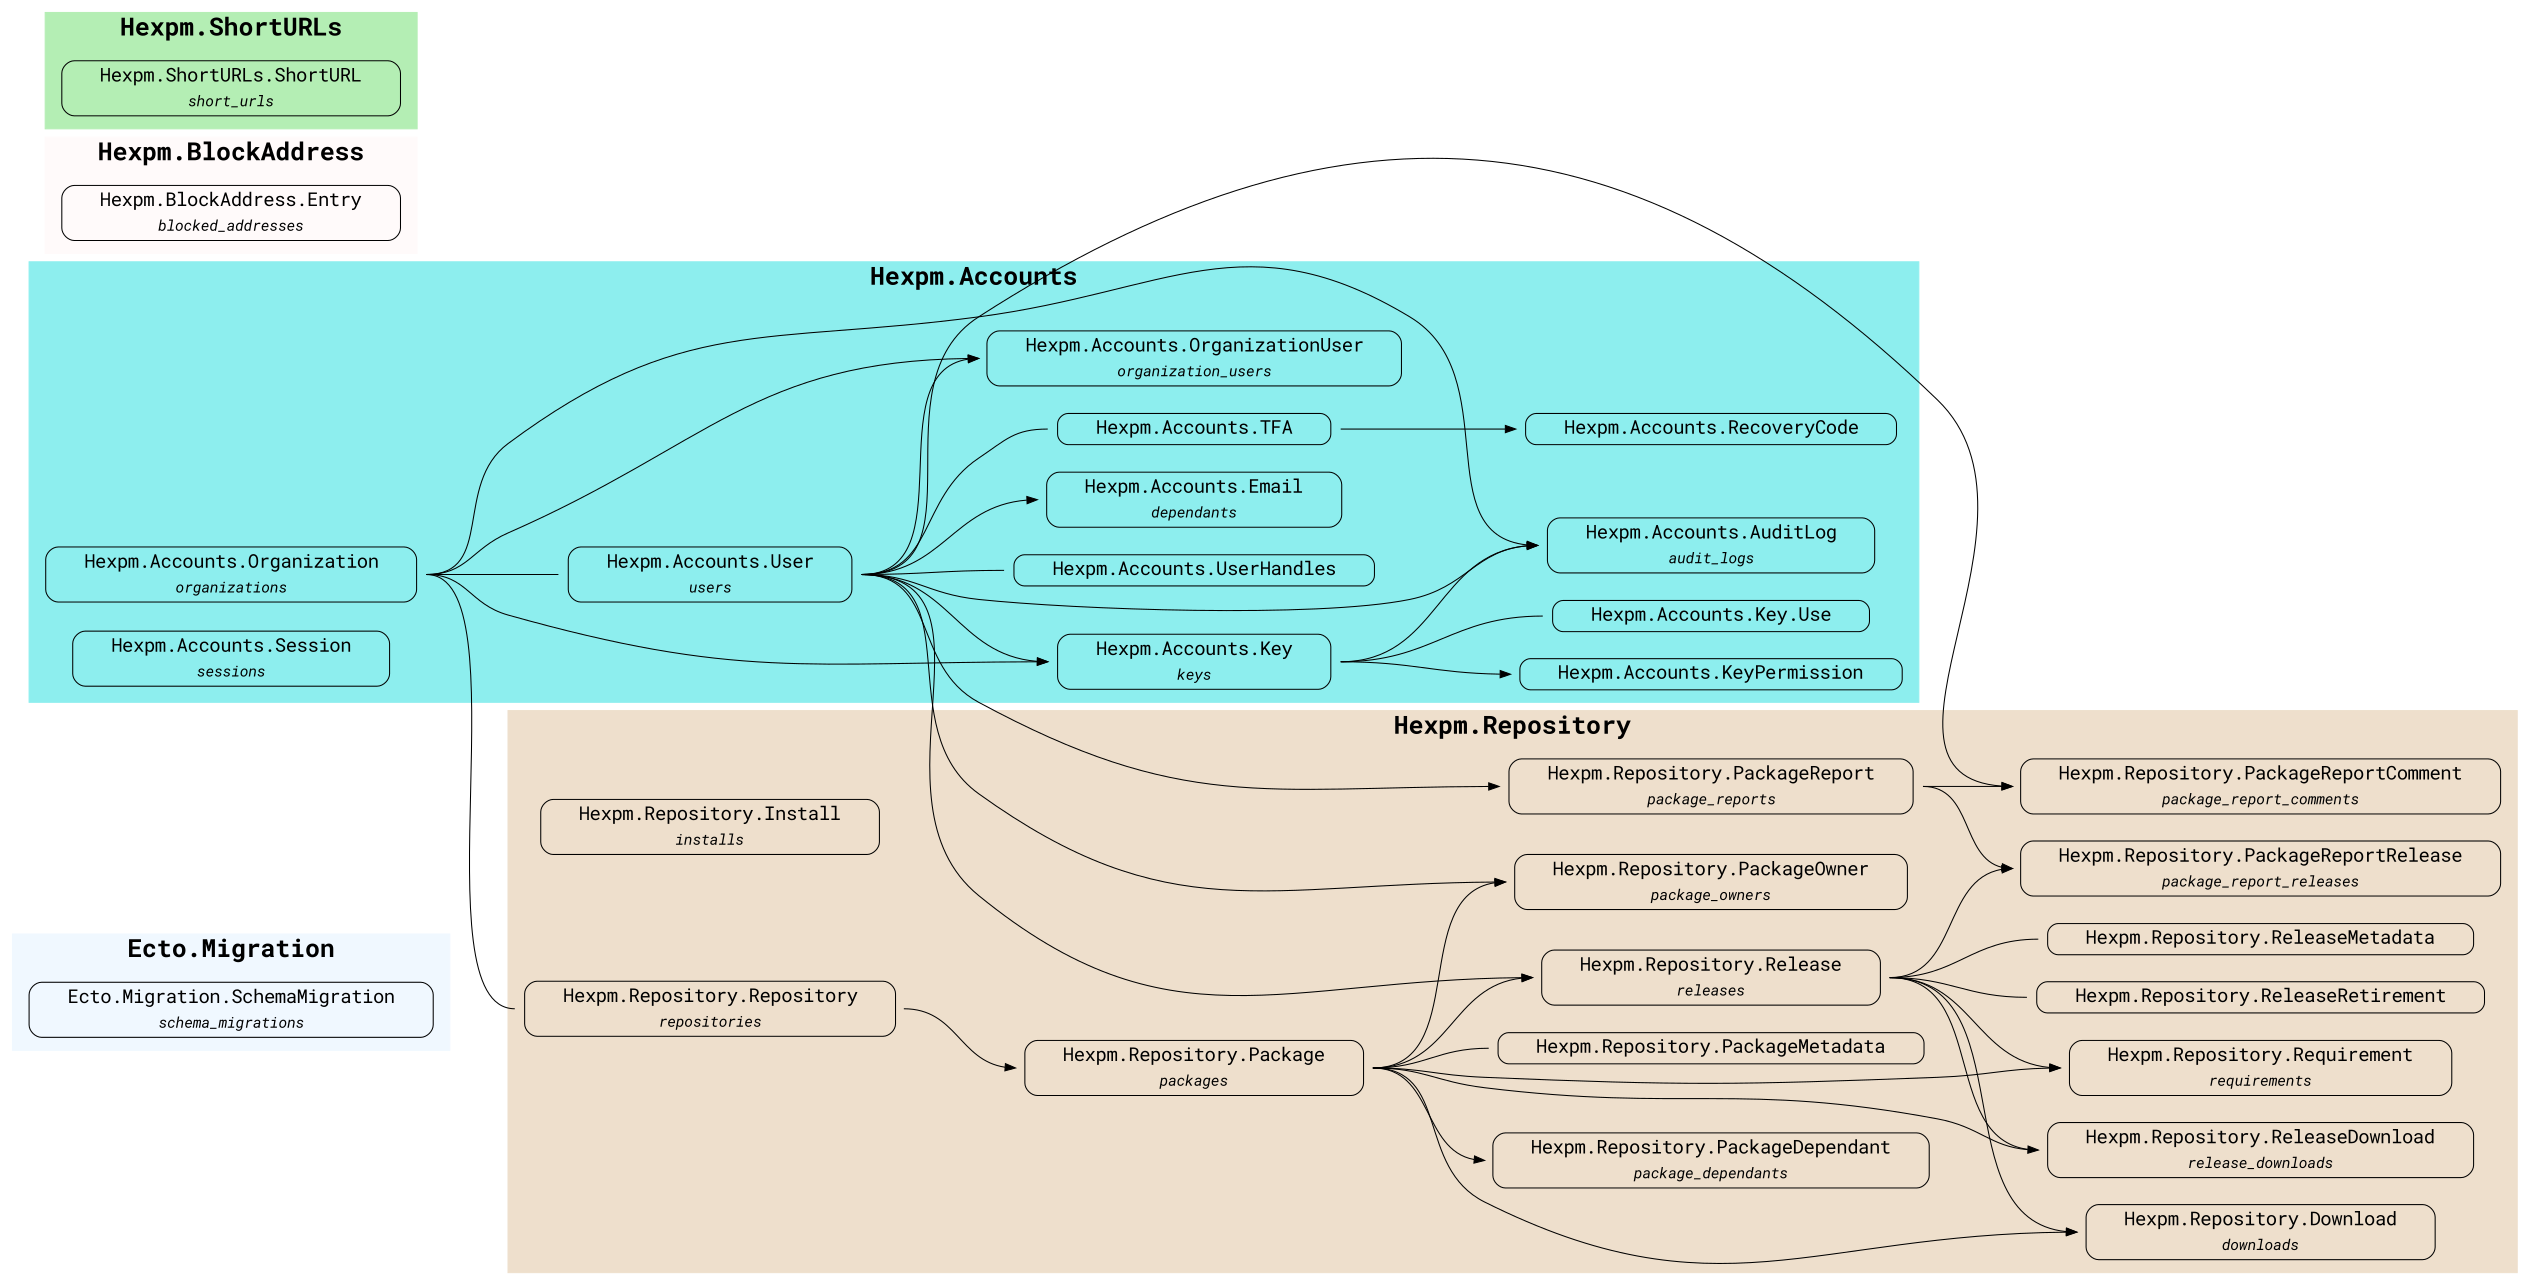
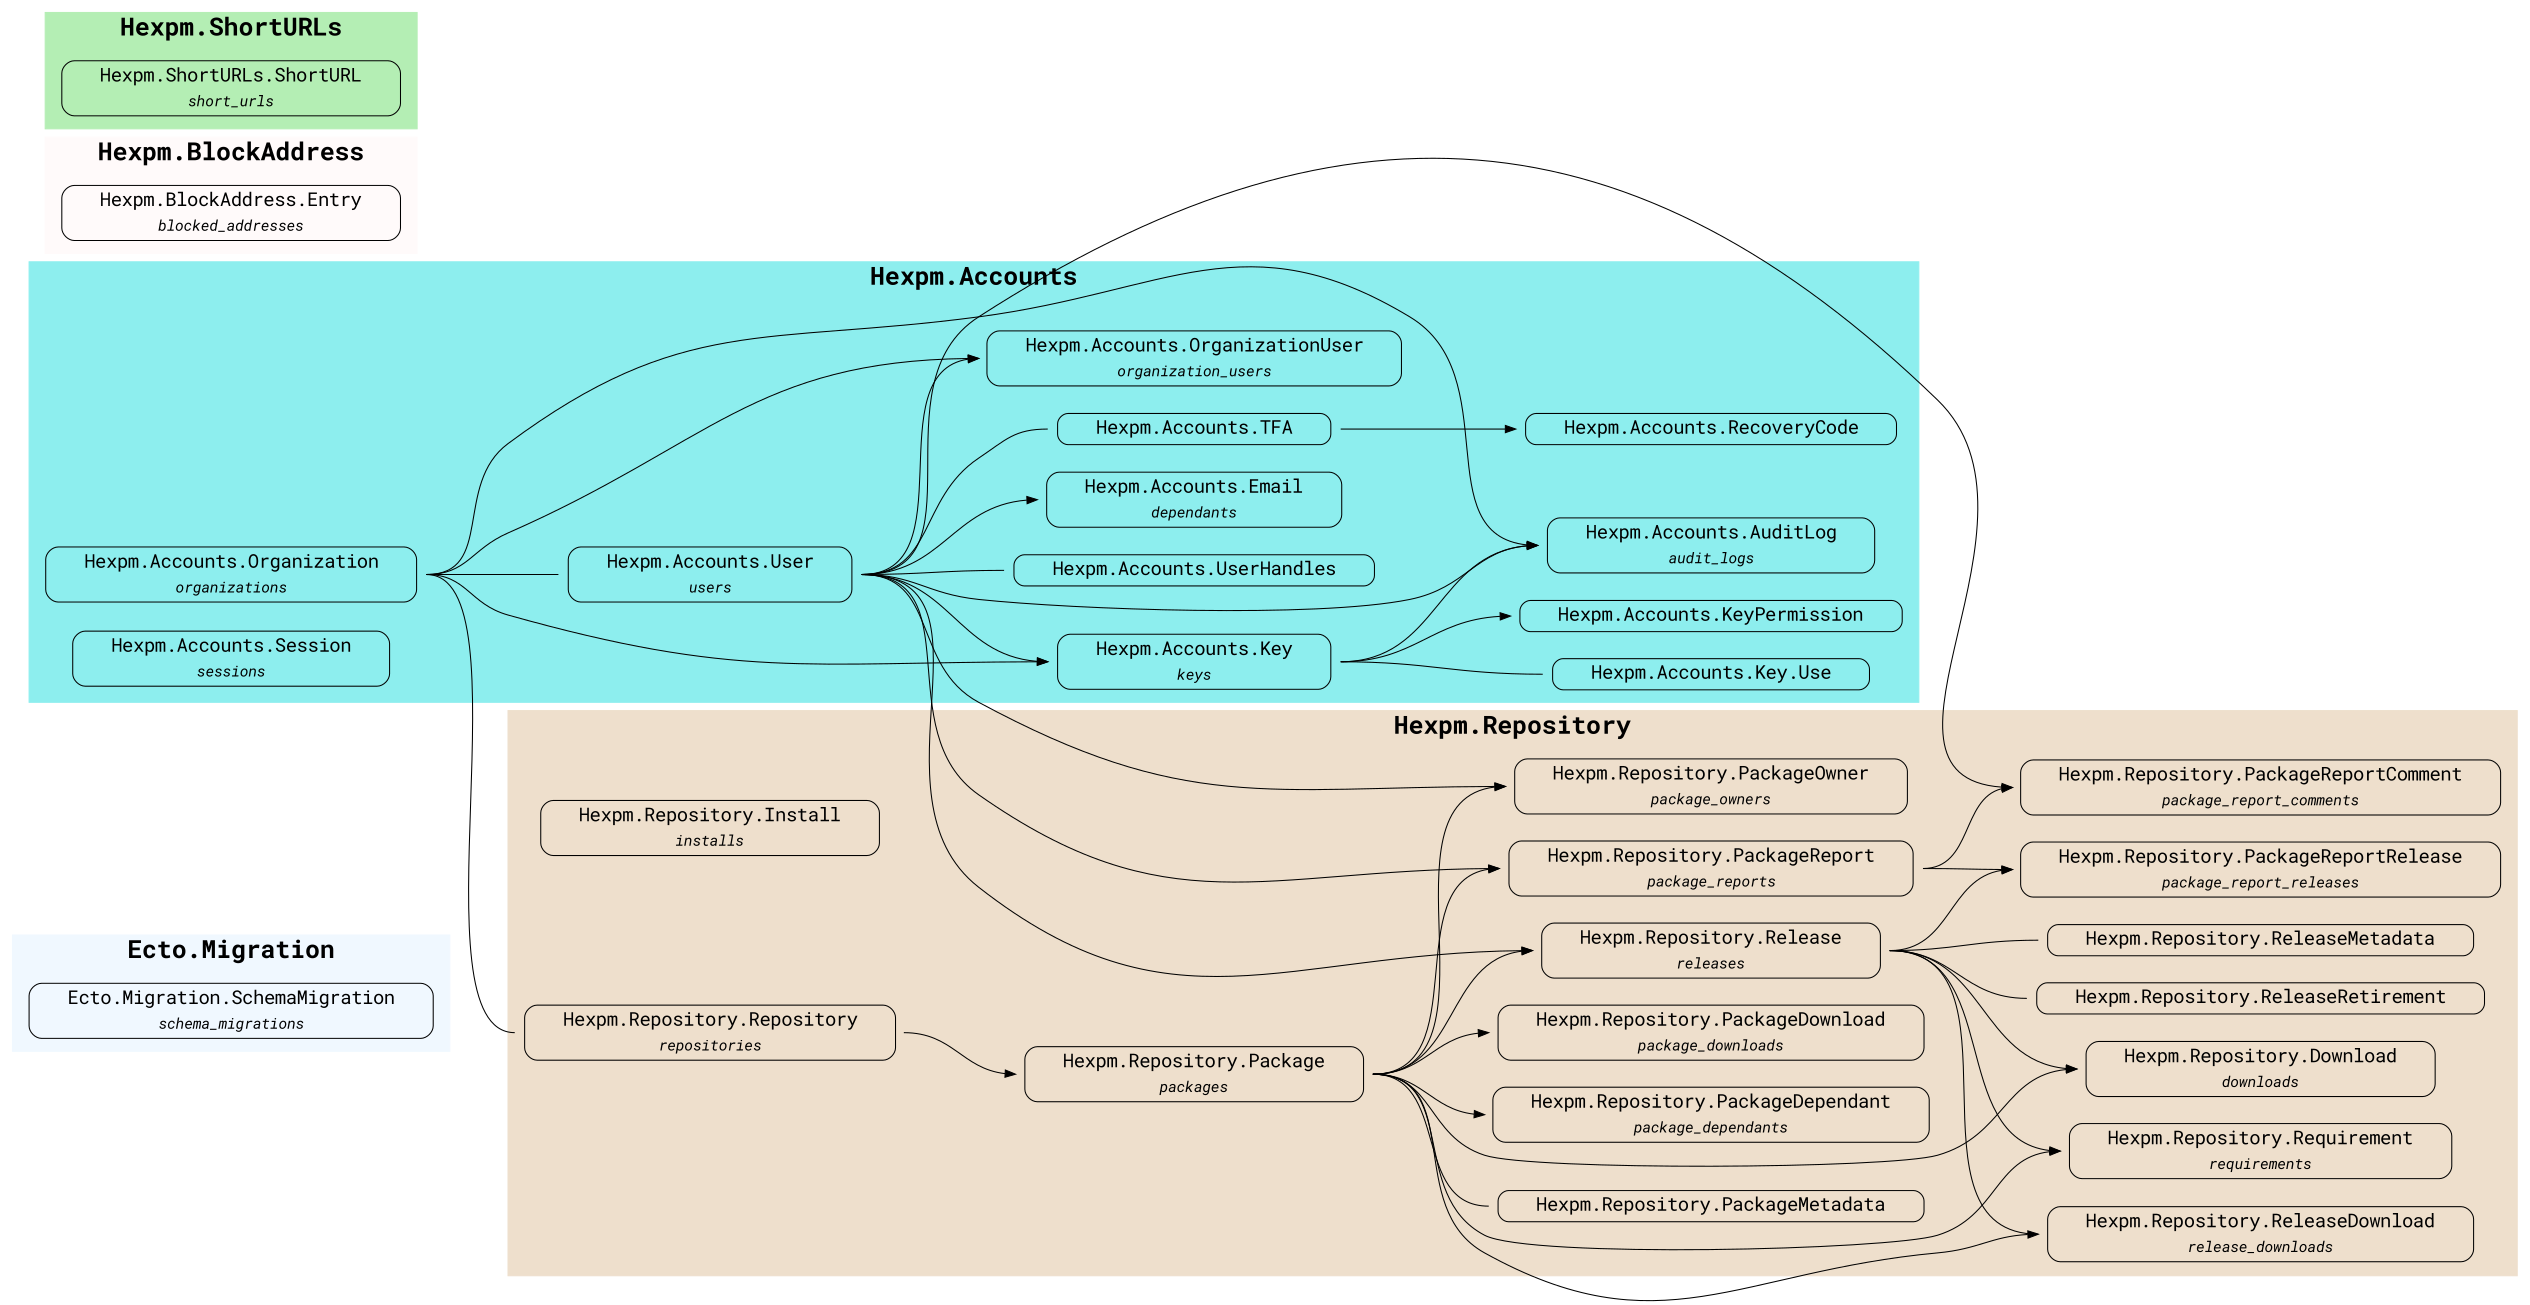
none -> (1427, 1028)
none -> (1711, 1033)
